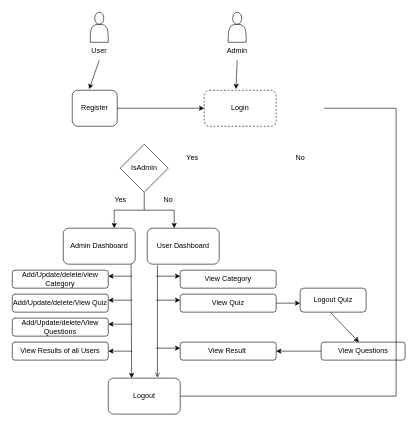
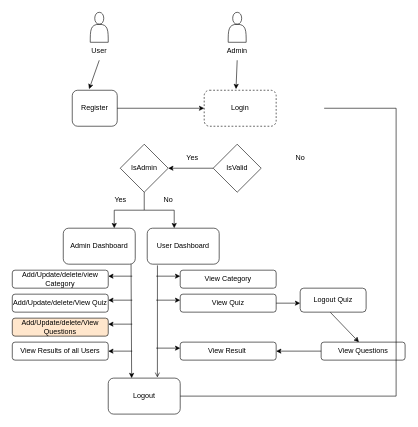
none -> (212, 168)
none -> (237, 168)
(60, 327) -> (60, 327)
